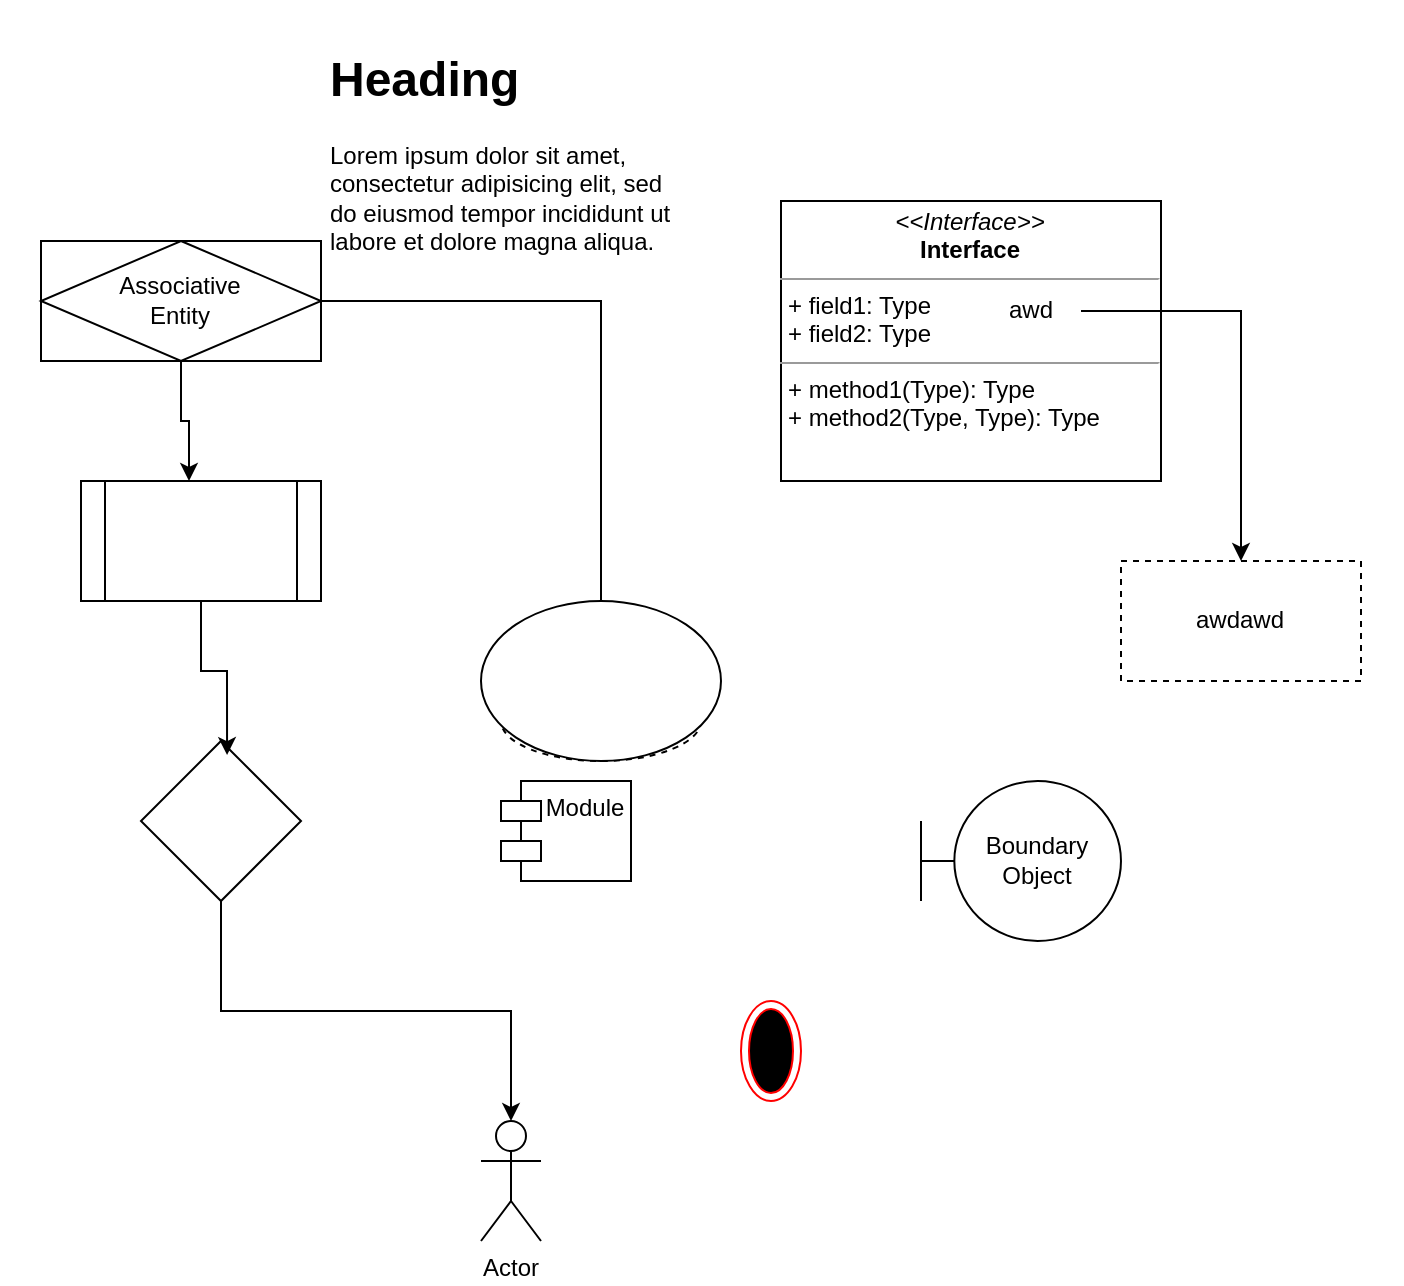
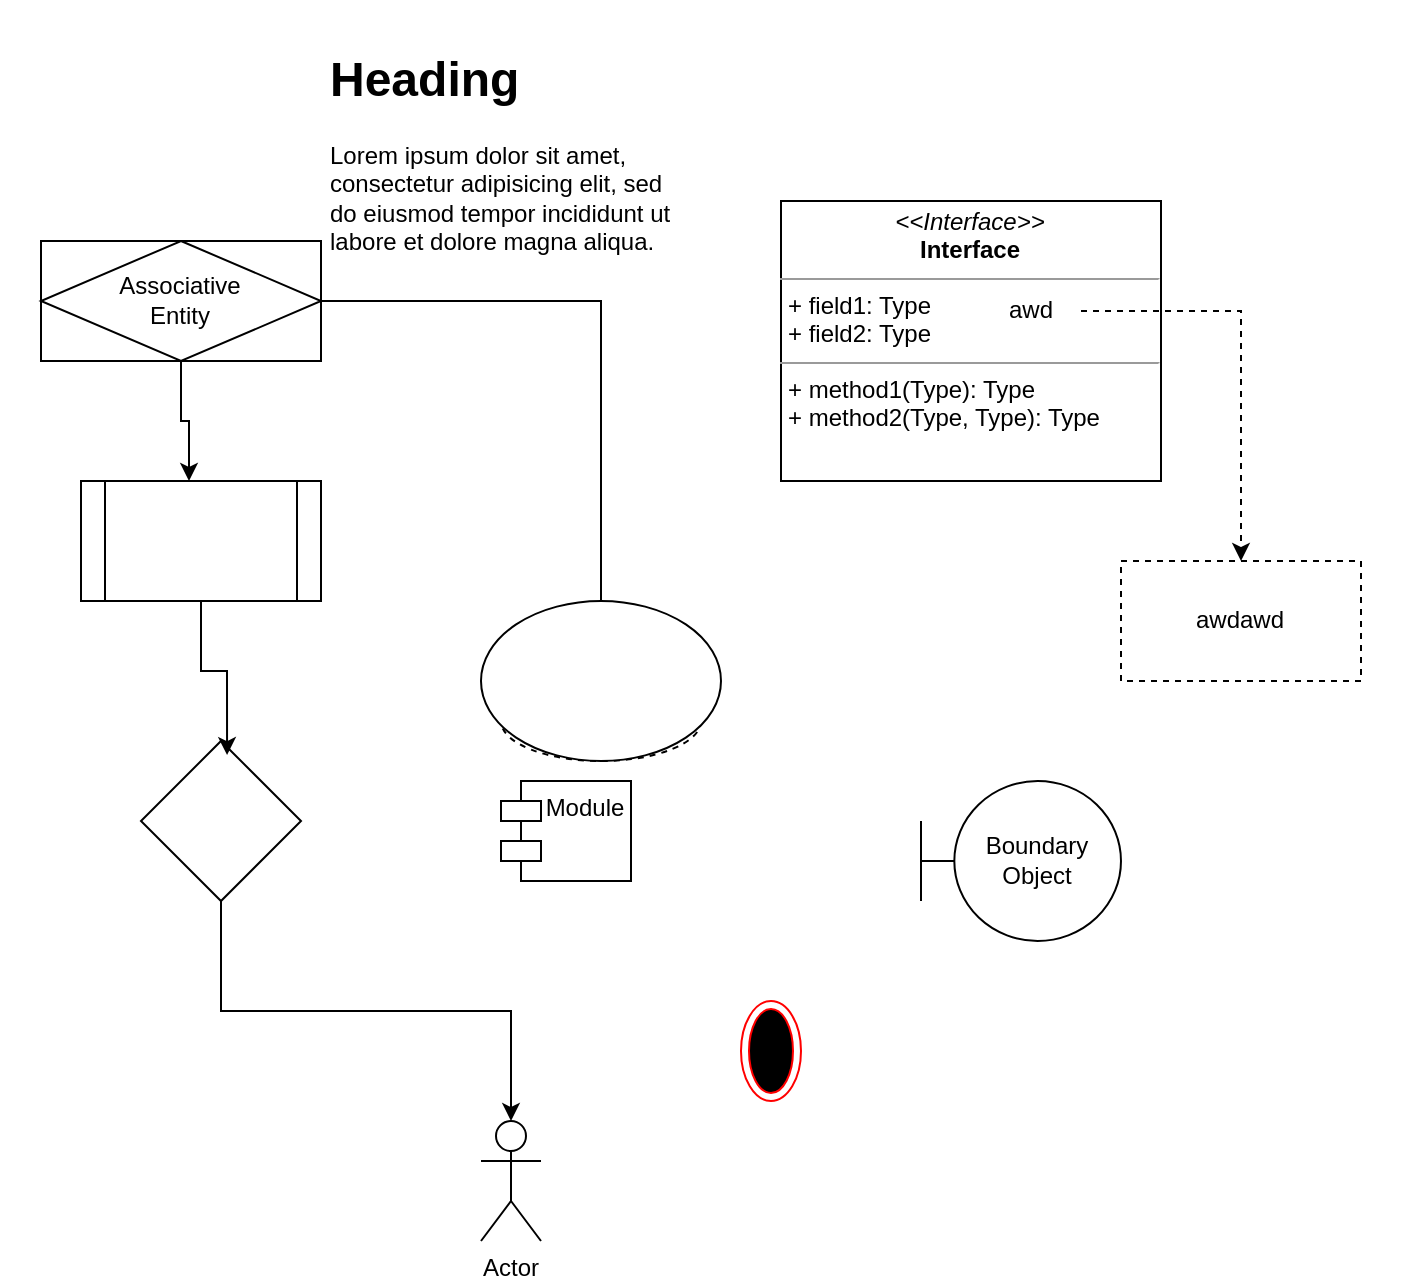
(1241, 351) -> (1241, 351)
